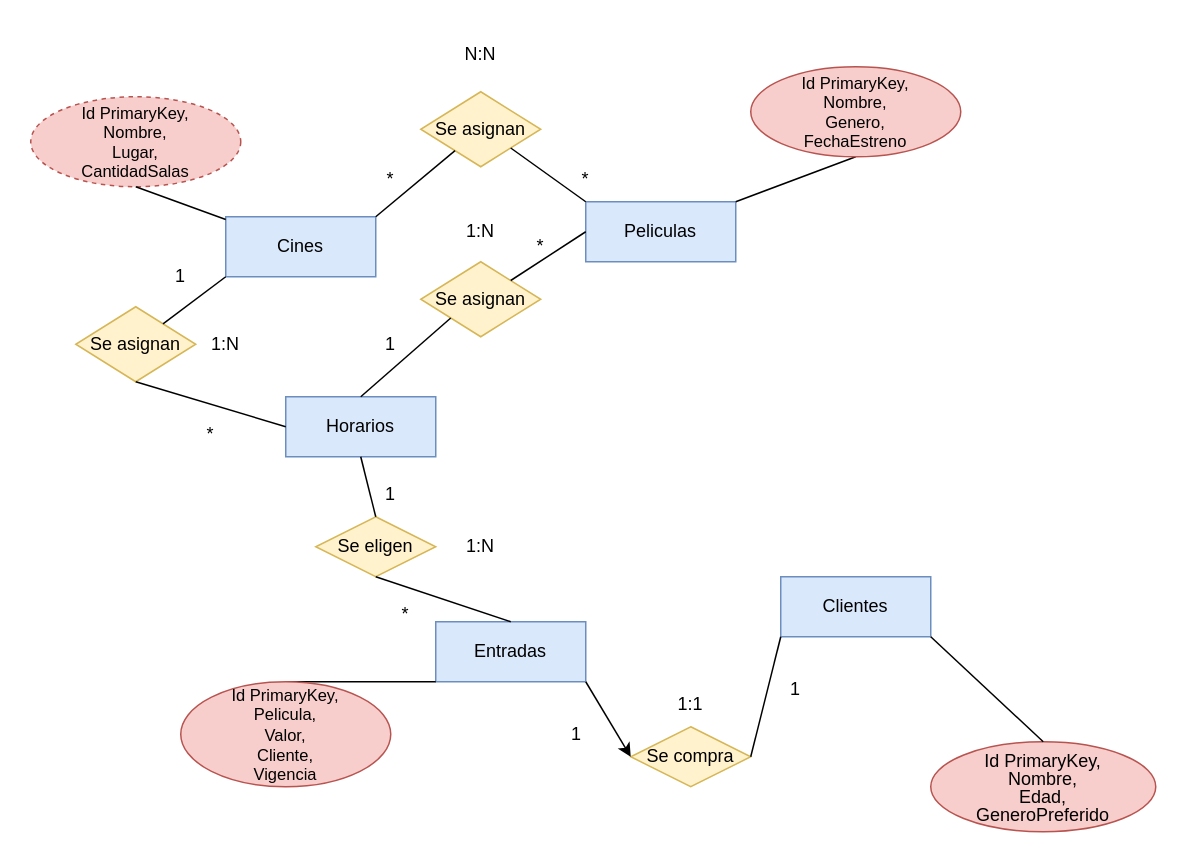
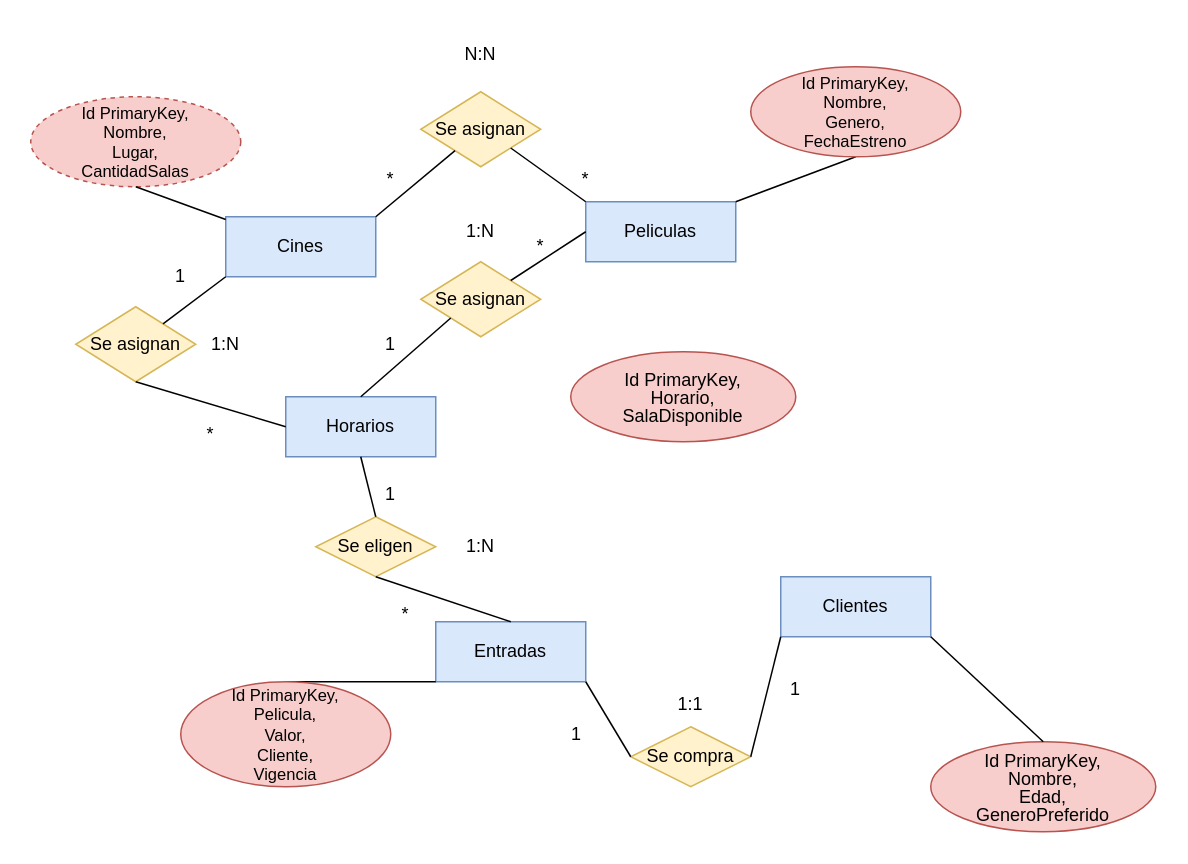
none -> (683, 397)
(625, 747) -> (626, 749)
